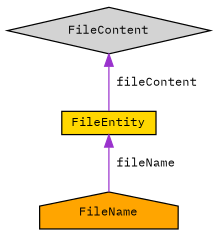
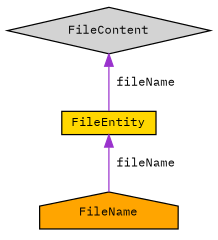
(154, 83) -> (143, 83)
